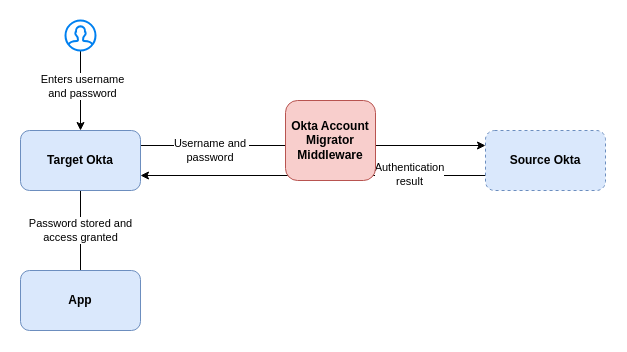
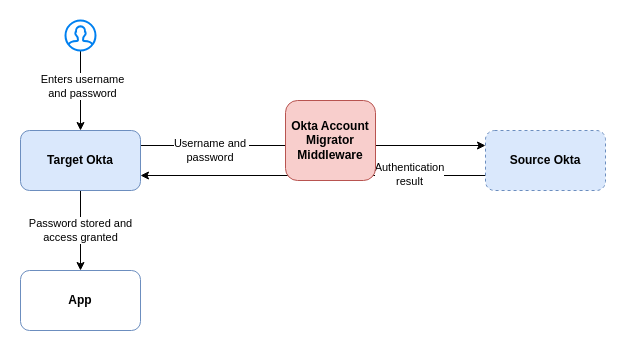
(81, 265) -> (81, 262)
(81, 301) -> (81, 301)
